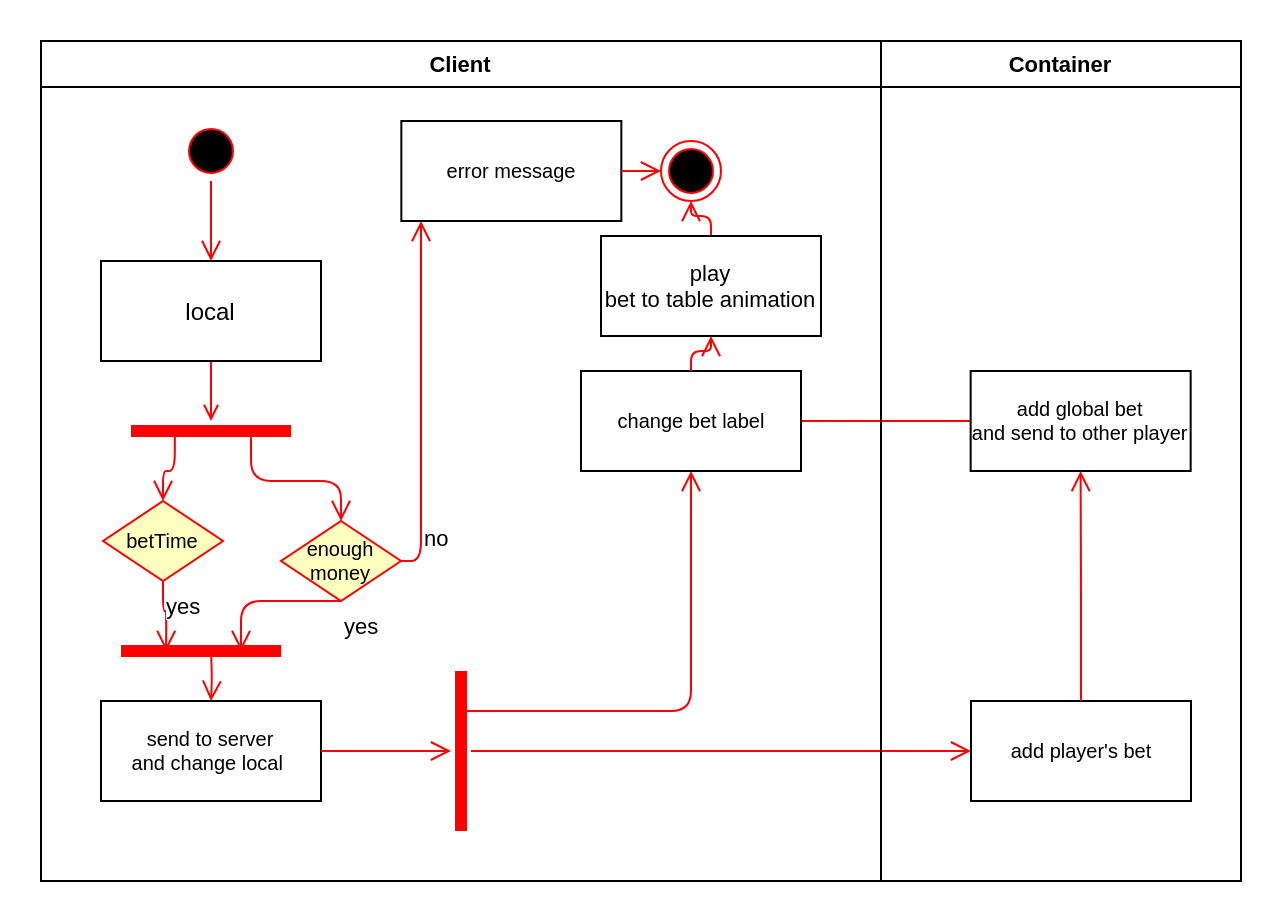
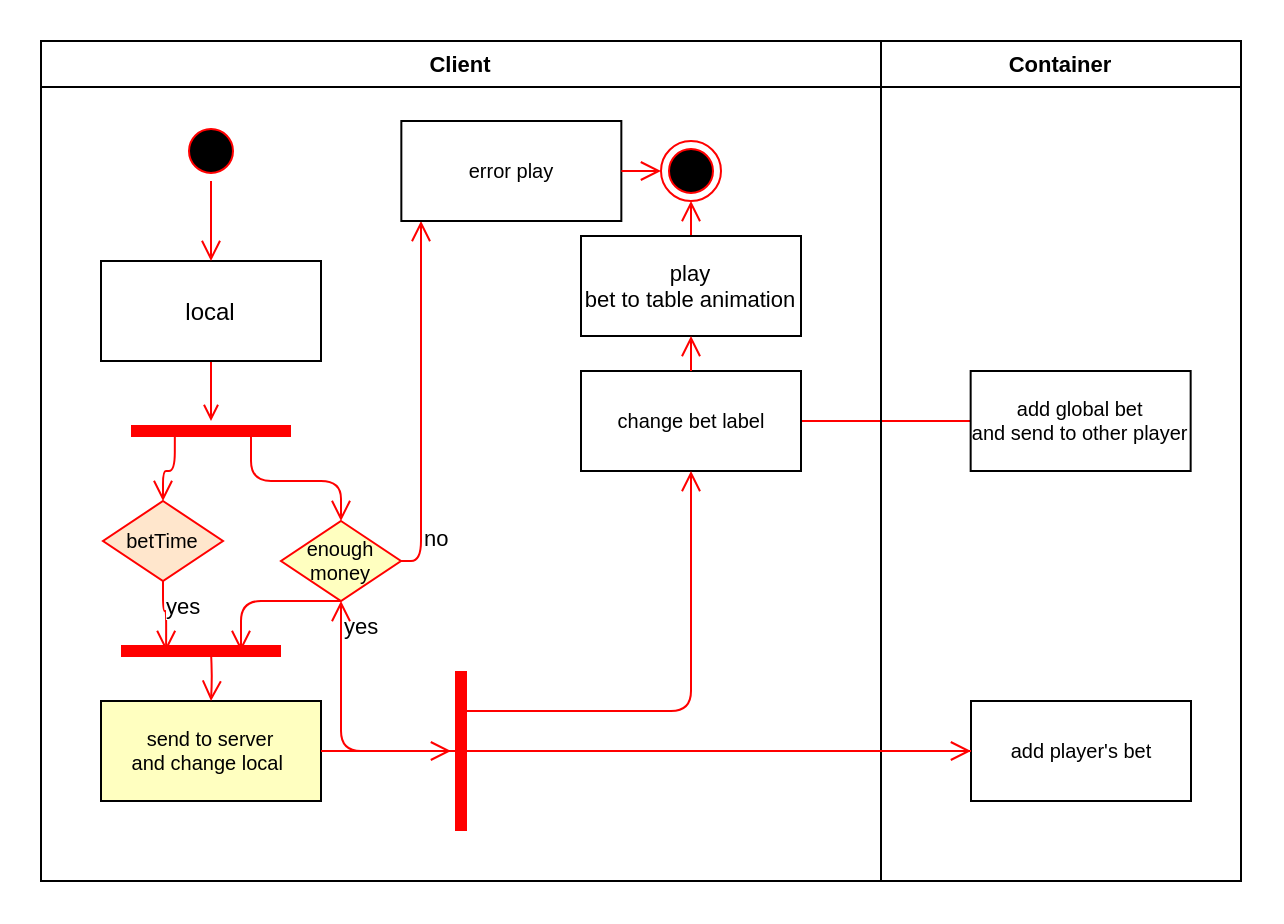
(512, 171) -> (512, 171)
(711, 286) -> (691, 286)
(163, 541) -> (163, 541)
(1081, 589) -> (341, 677)
(211, 751) -> (211, 751)
